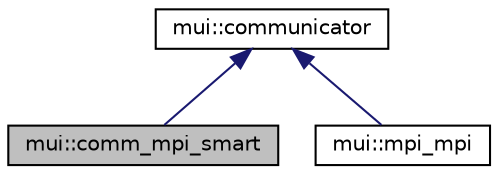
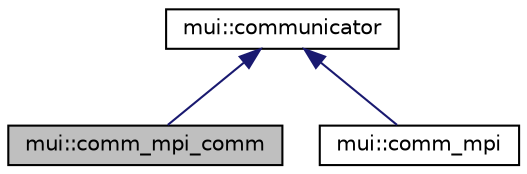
(143, 145) -> (145, 145)
(403, 145) -> (419, 145)
